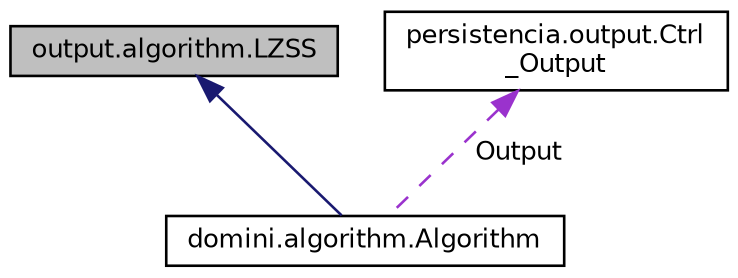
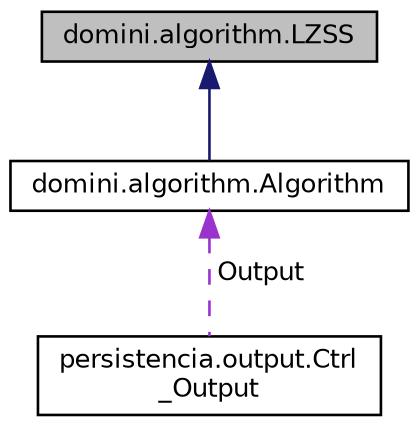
(174, 51) -> (209, 37)
(444, 162) -> (209, 287)
